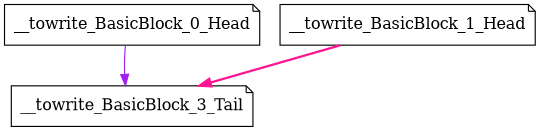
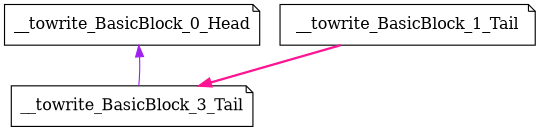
(408, 25) -> (408, 25)
(125, 60) -> (140, 71)
